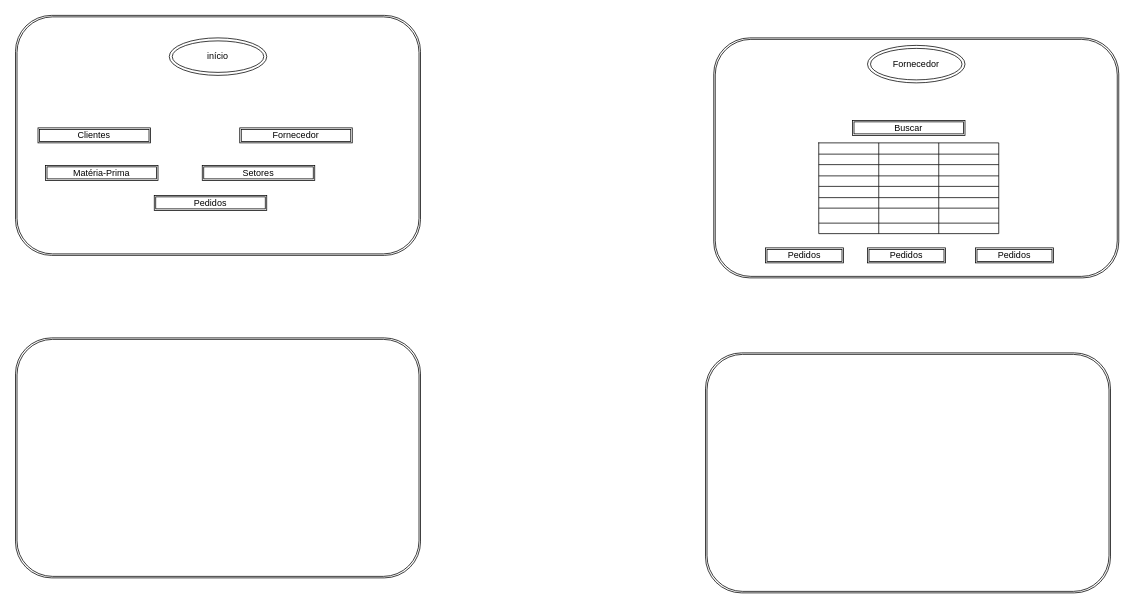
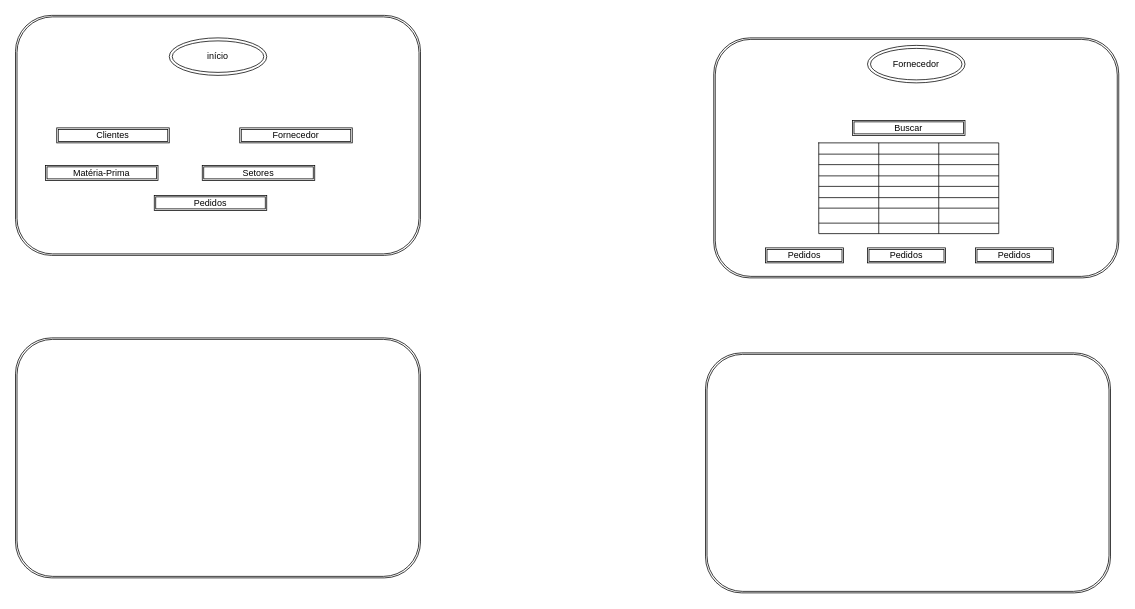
(94, 135) -> (113, 135)
